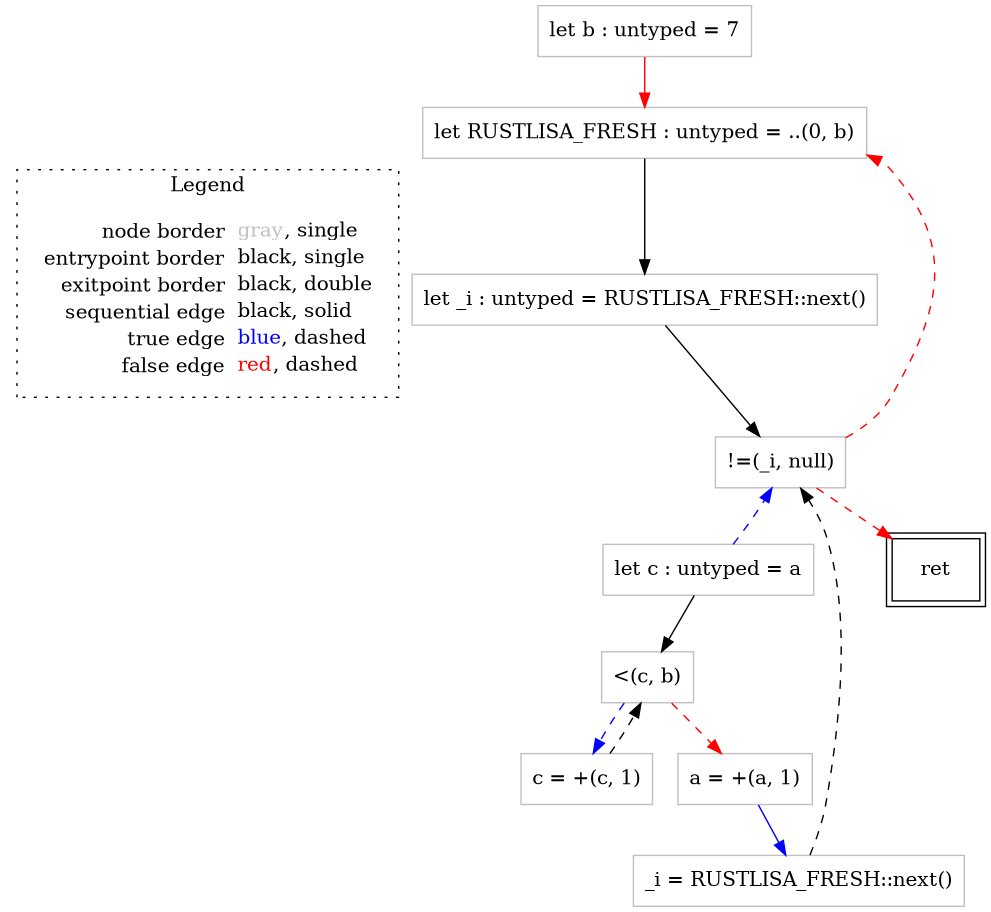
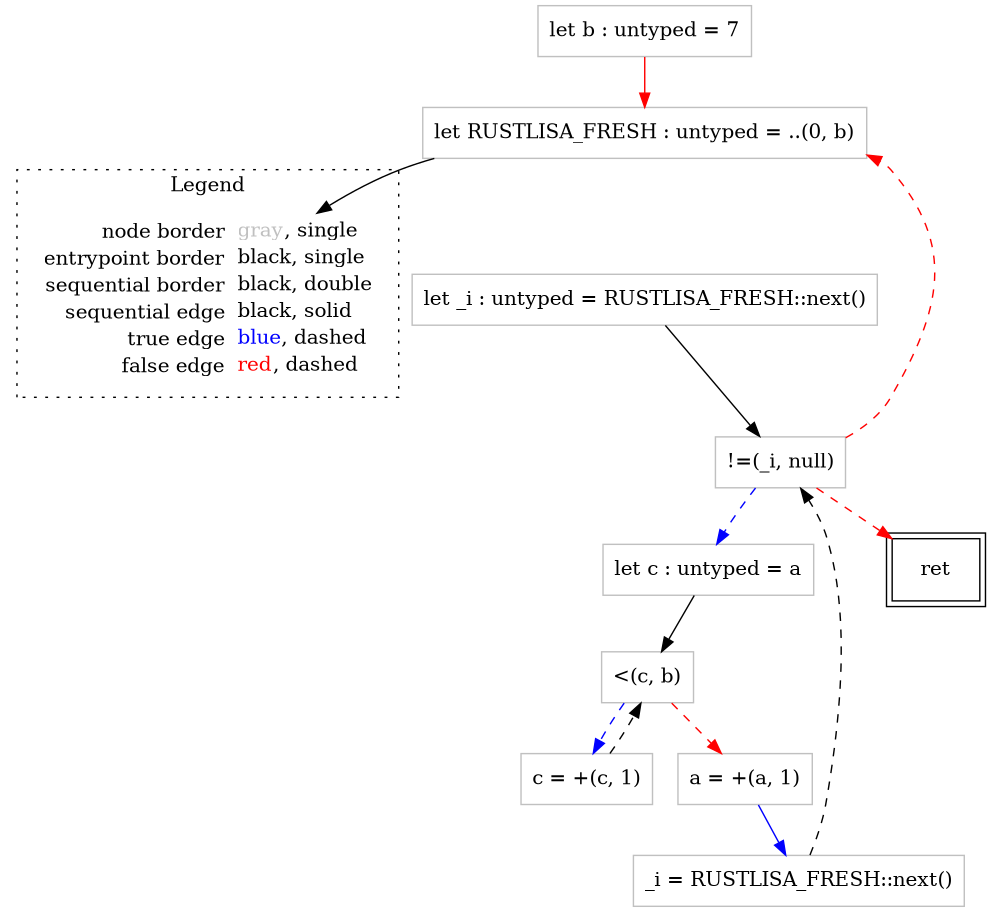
(645, 209) -> (378, 179)
(146, 286) -> (139, 286)
(749, 523) -> (739, 510)
